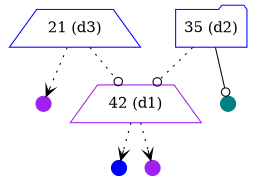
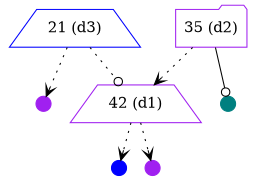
(211, 28) -> (211, 28)
(177, 63) -> (177, 62)
